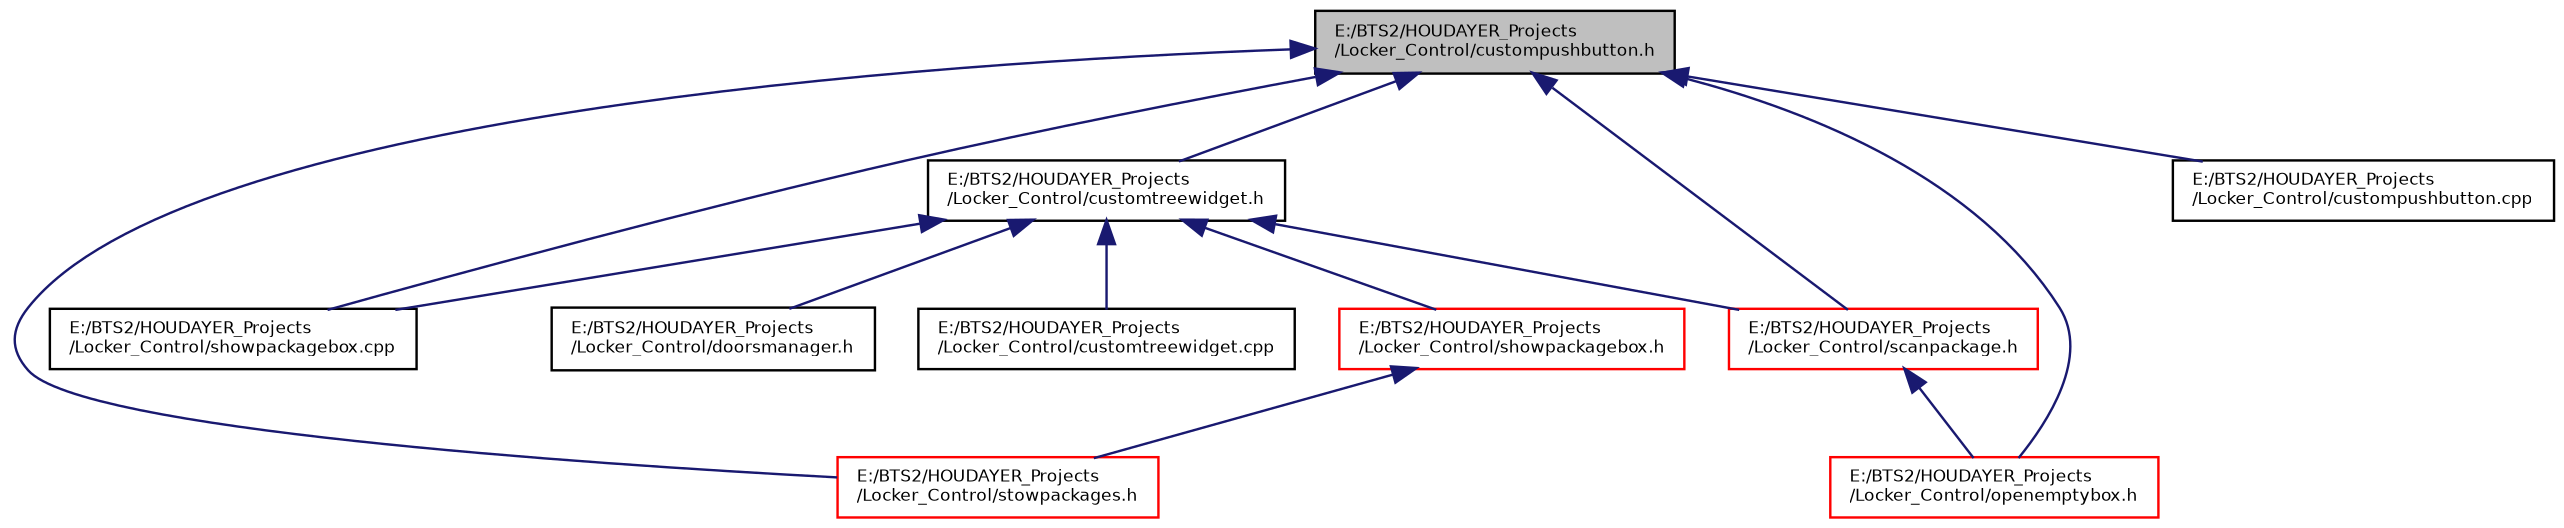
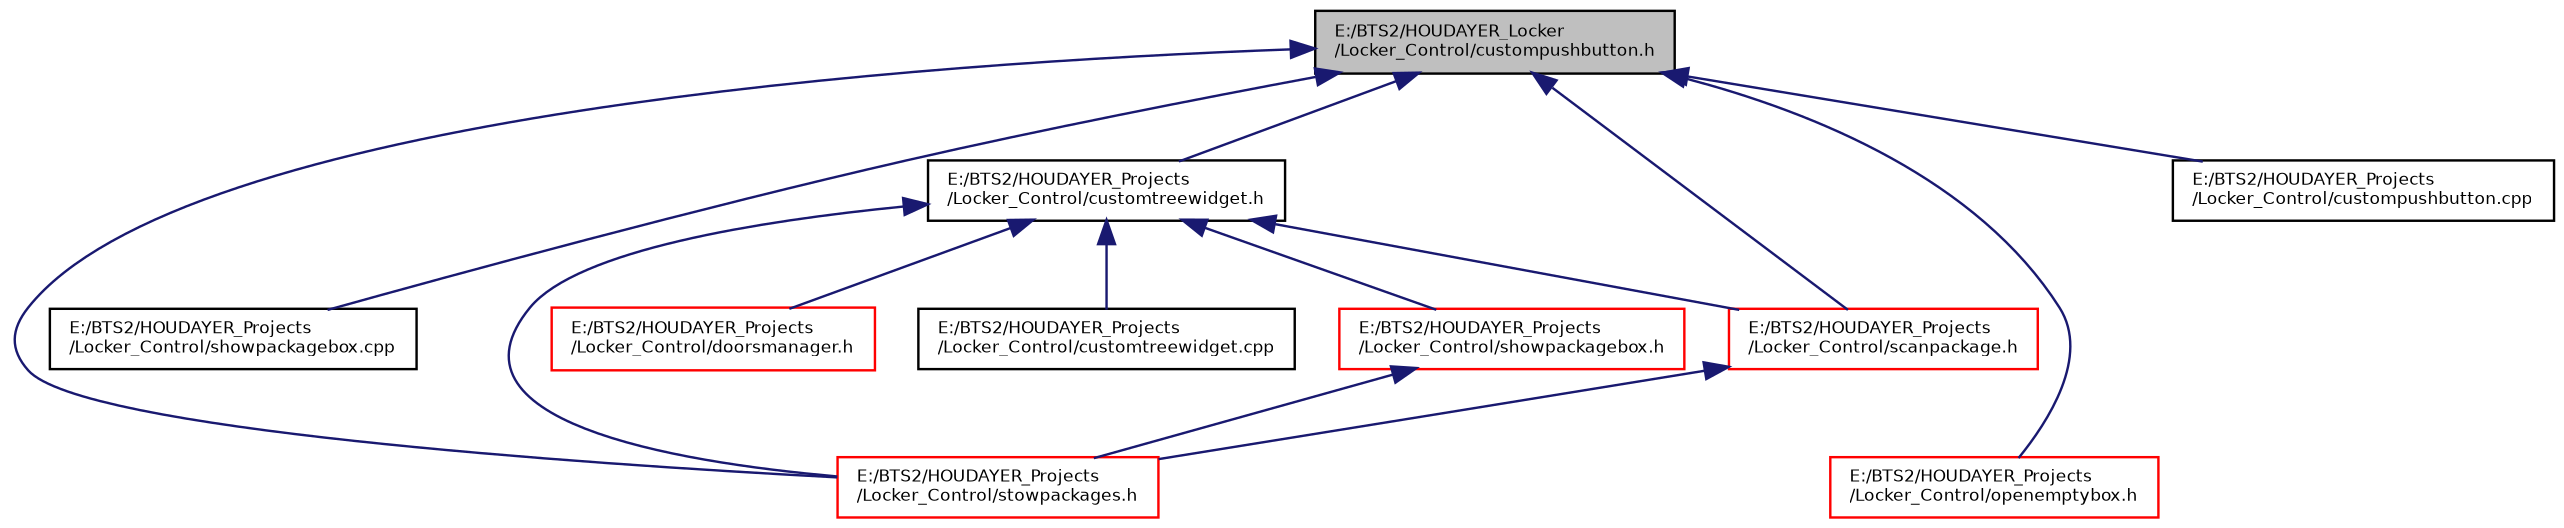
(1495, 42) -> (1495, 42)
(658, 267) -> (523, 320)
(713, 339) -> (713, 339)
(1946, 423) -> (1432, 415)
